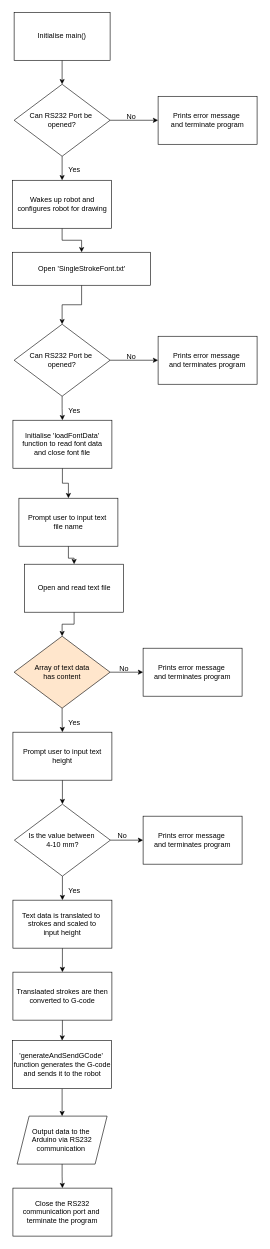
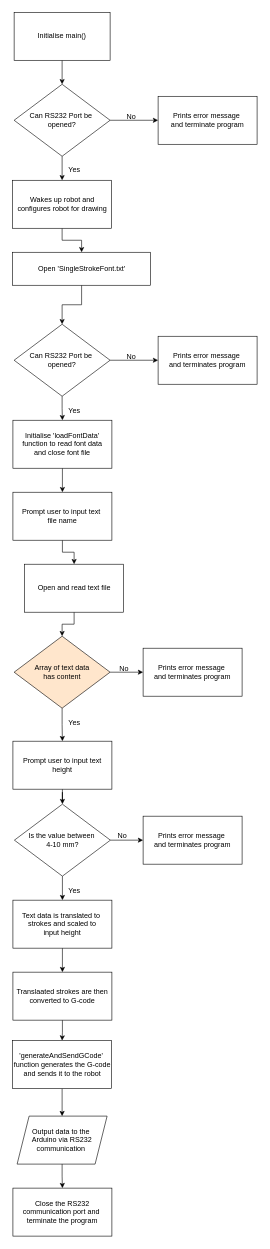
(68, 522) -> (62, 516)
(62, 756) -> (62, 765)
